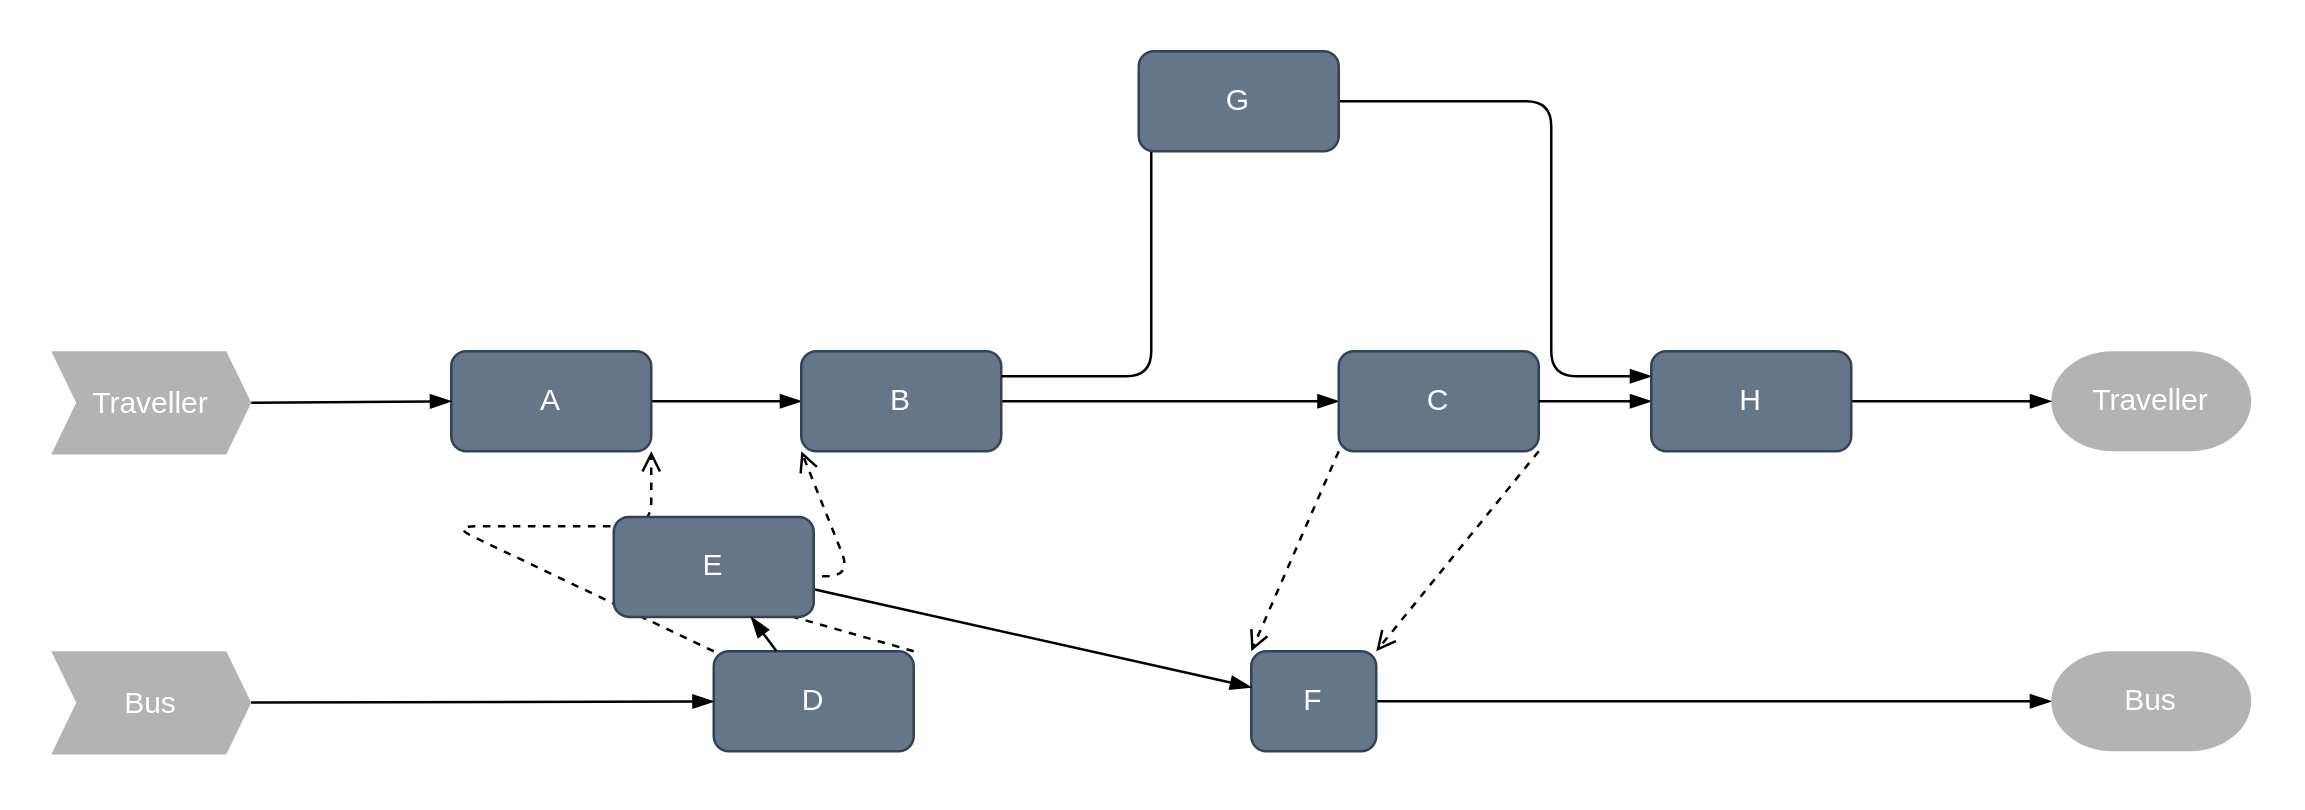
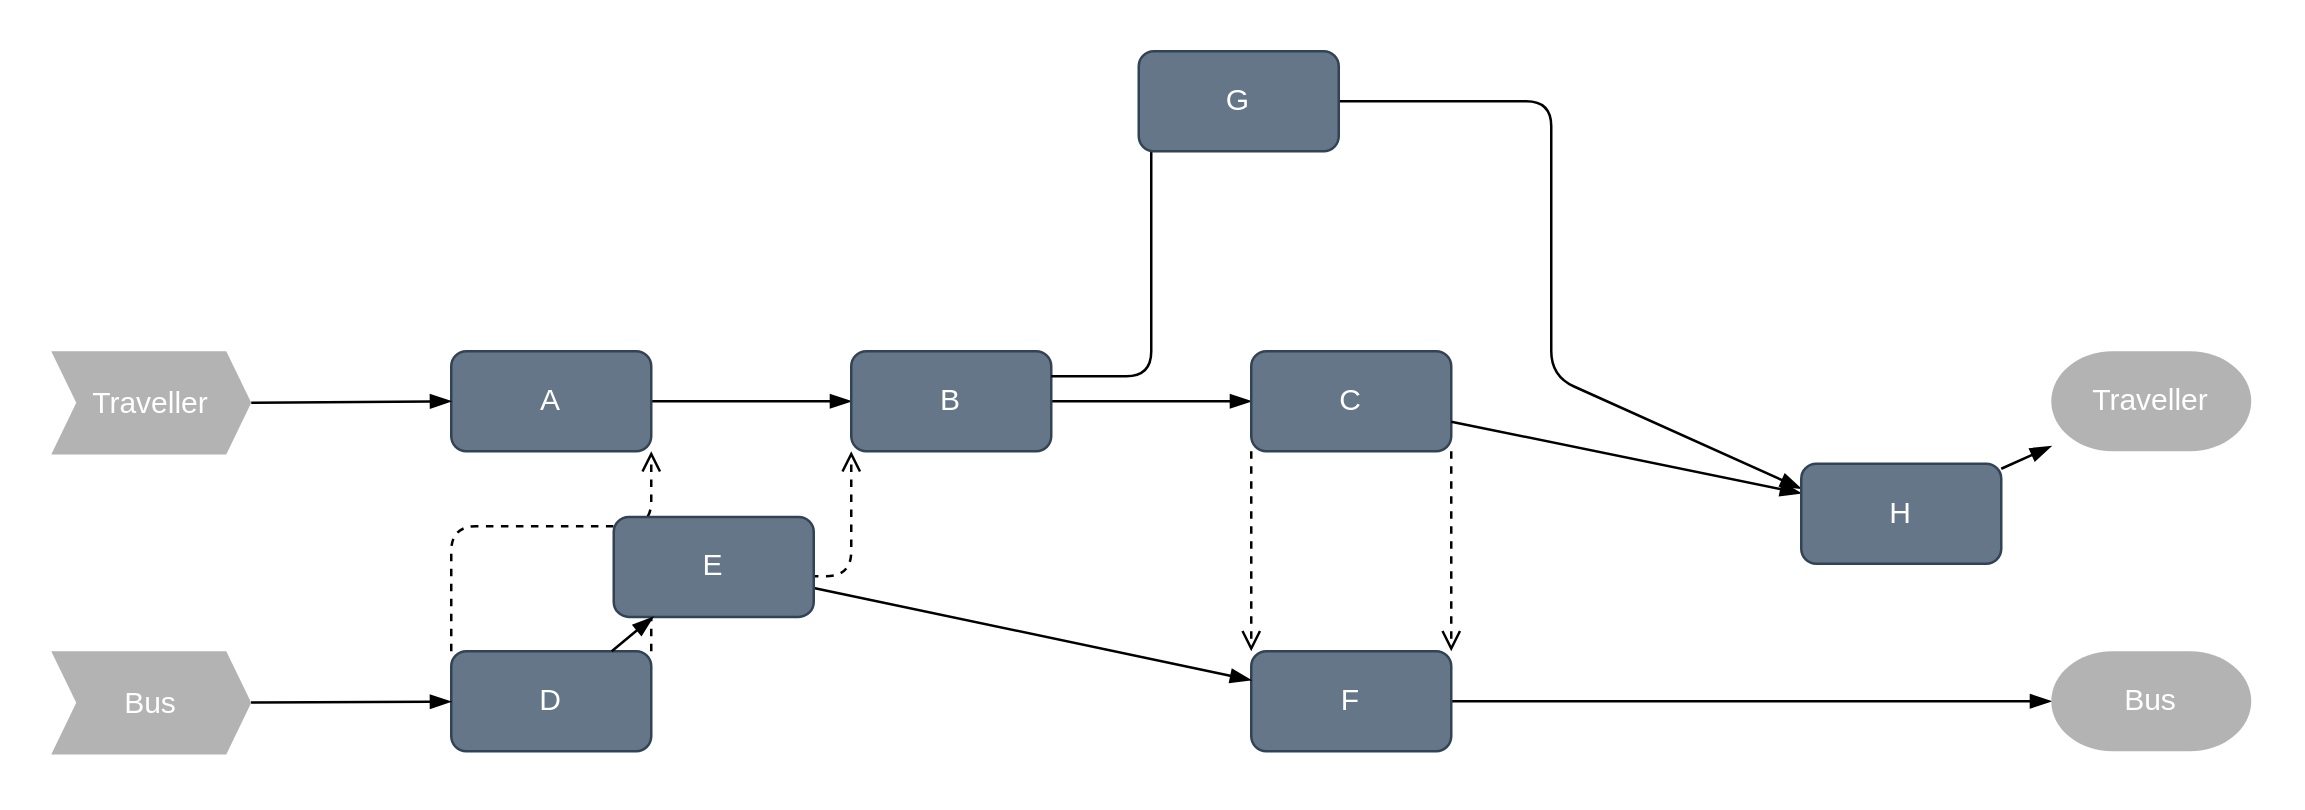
(901, 401) -> (951, 401)
(1439, 401) -> (1351, 401)
(1751, 401) -> (1901, 514)
(814, 701) -> (551, 701)
(1314, 701) -> (1351, 701)
